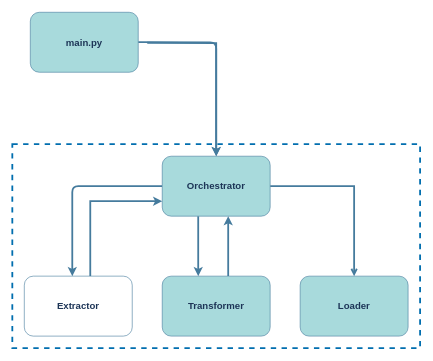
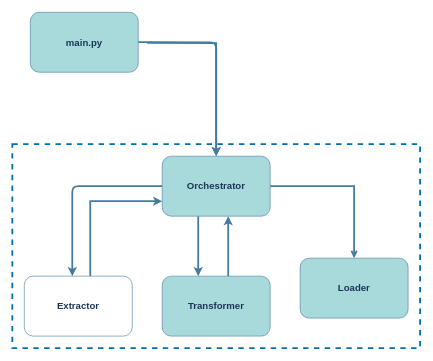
(354, 306) -> (354, 288)
